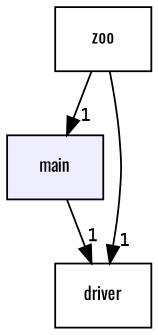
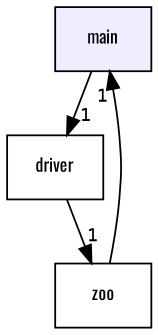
(121, 158) -> (76, 223)
